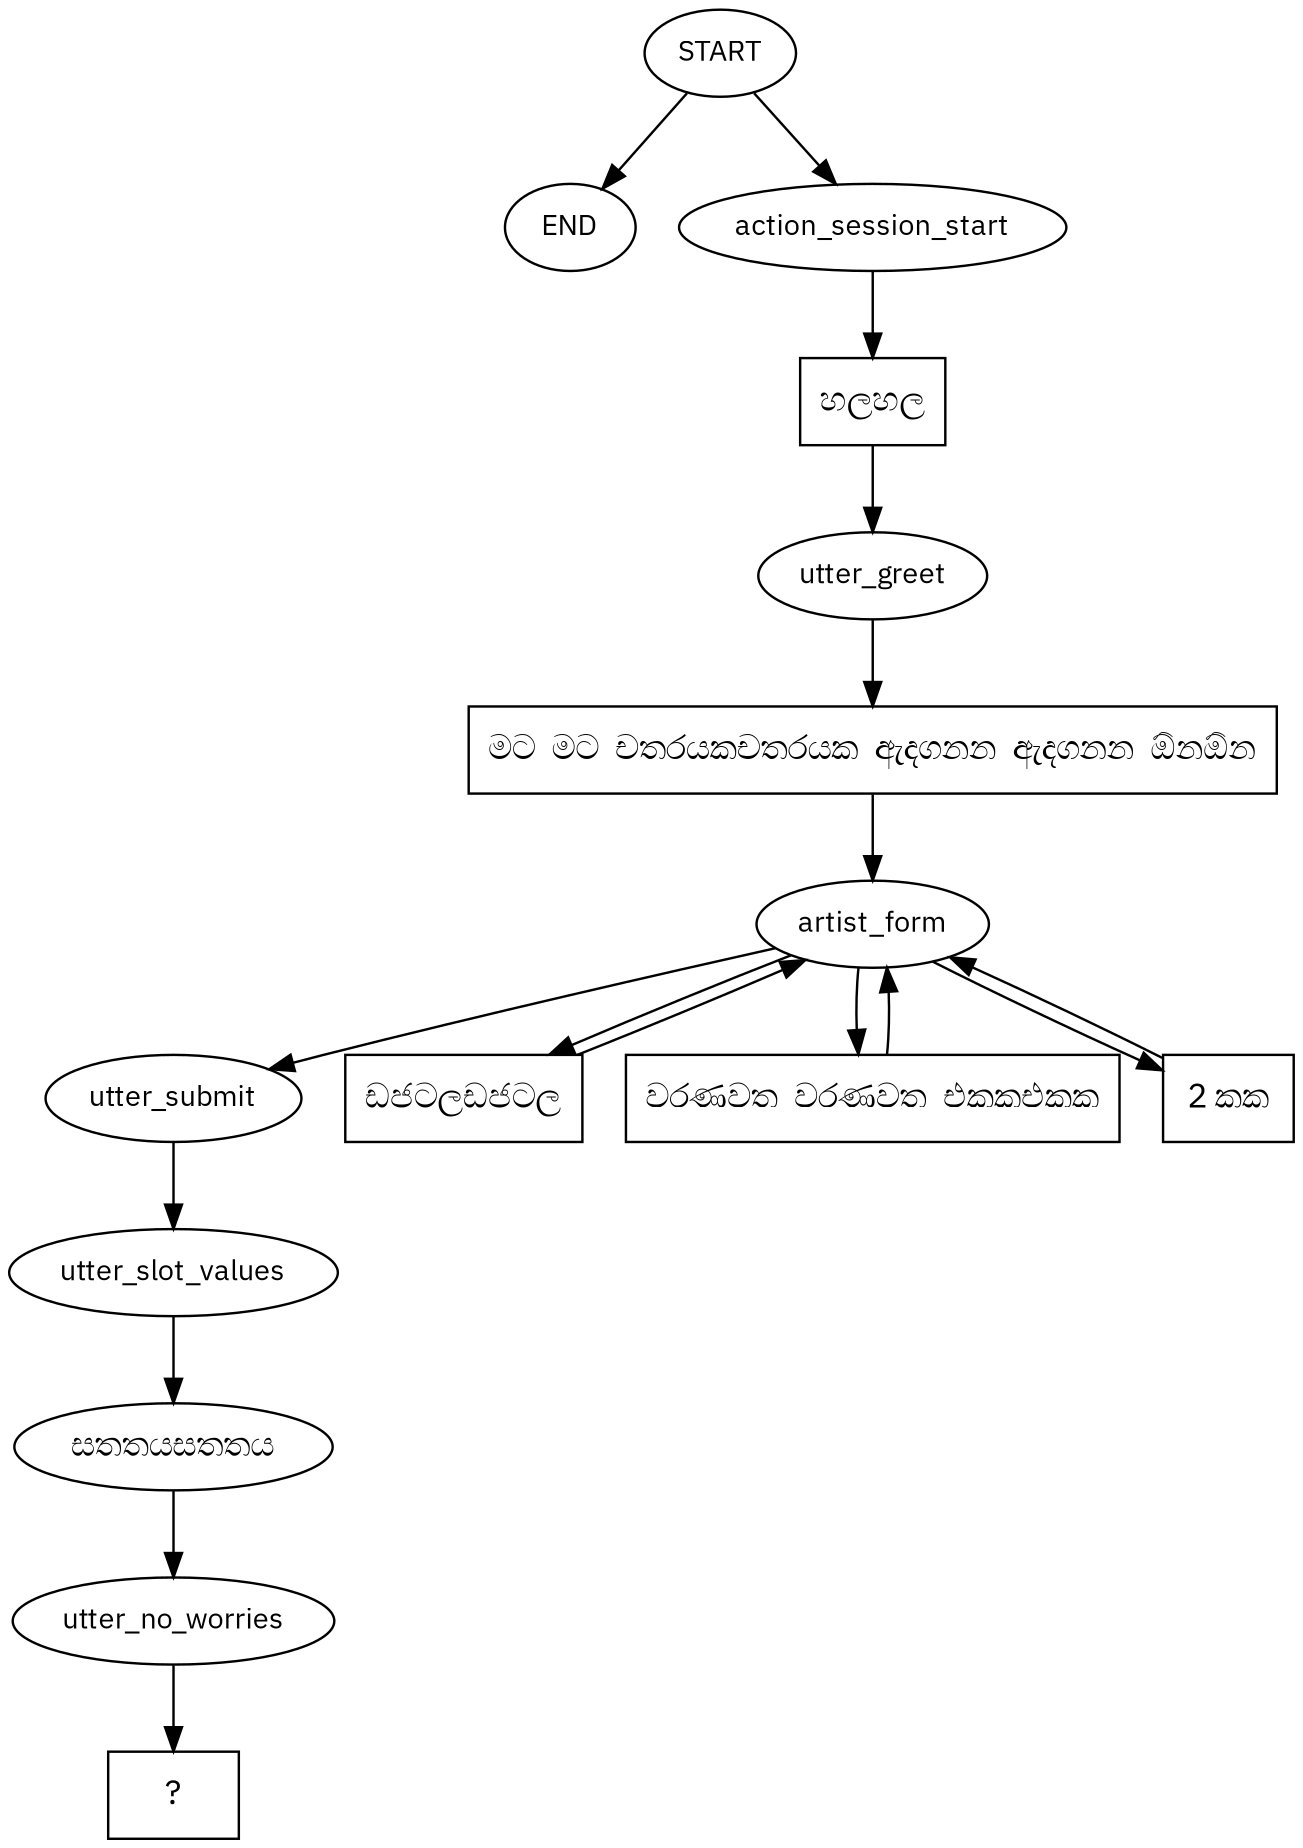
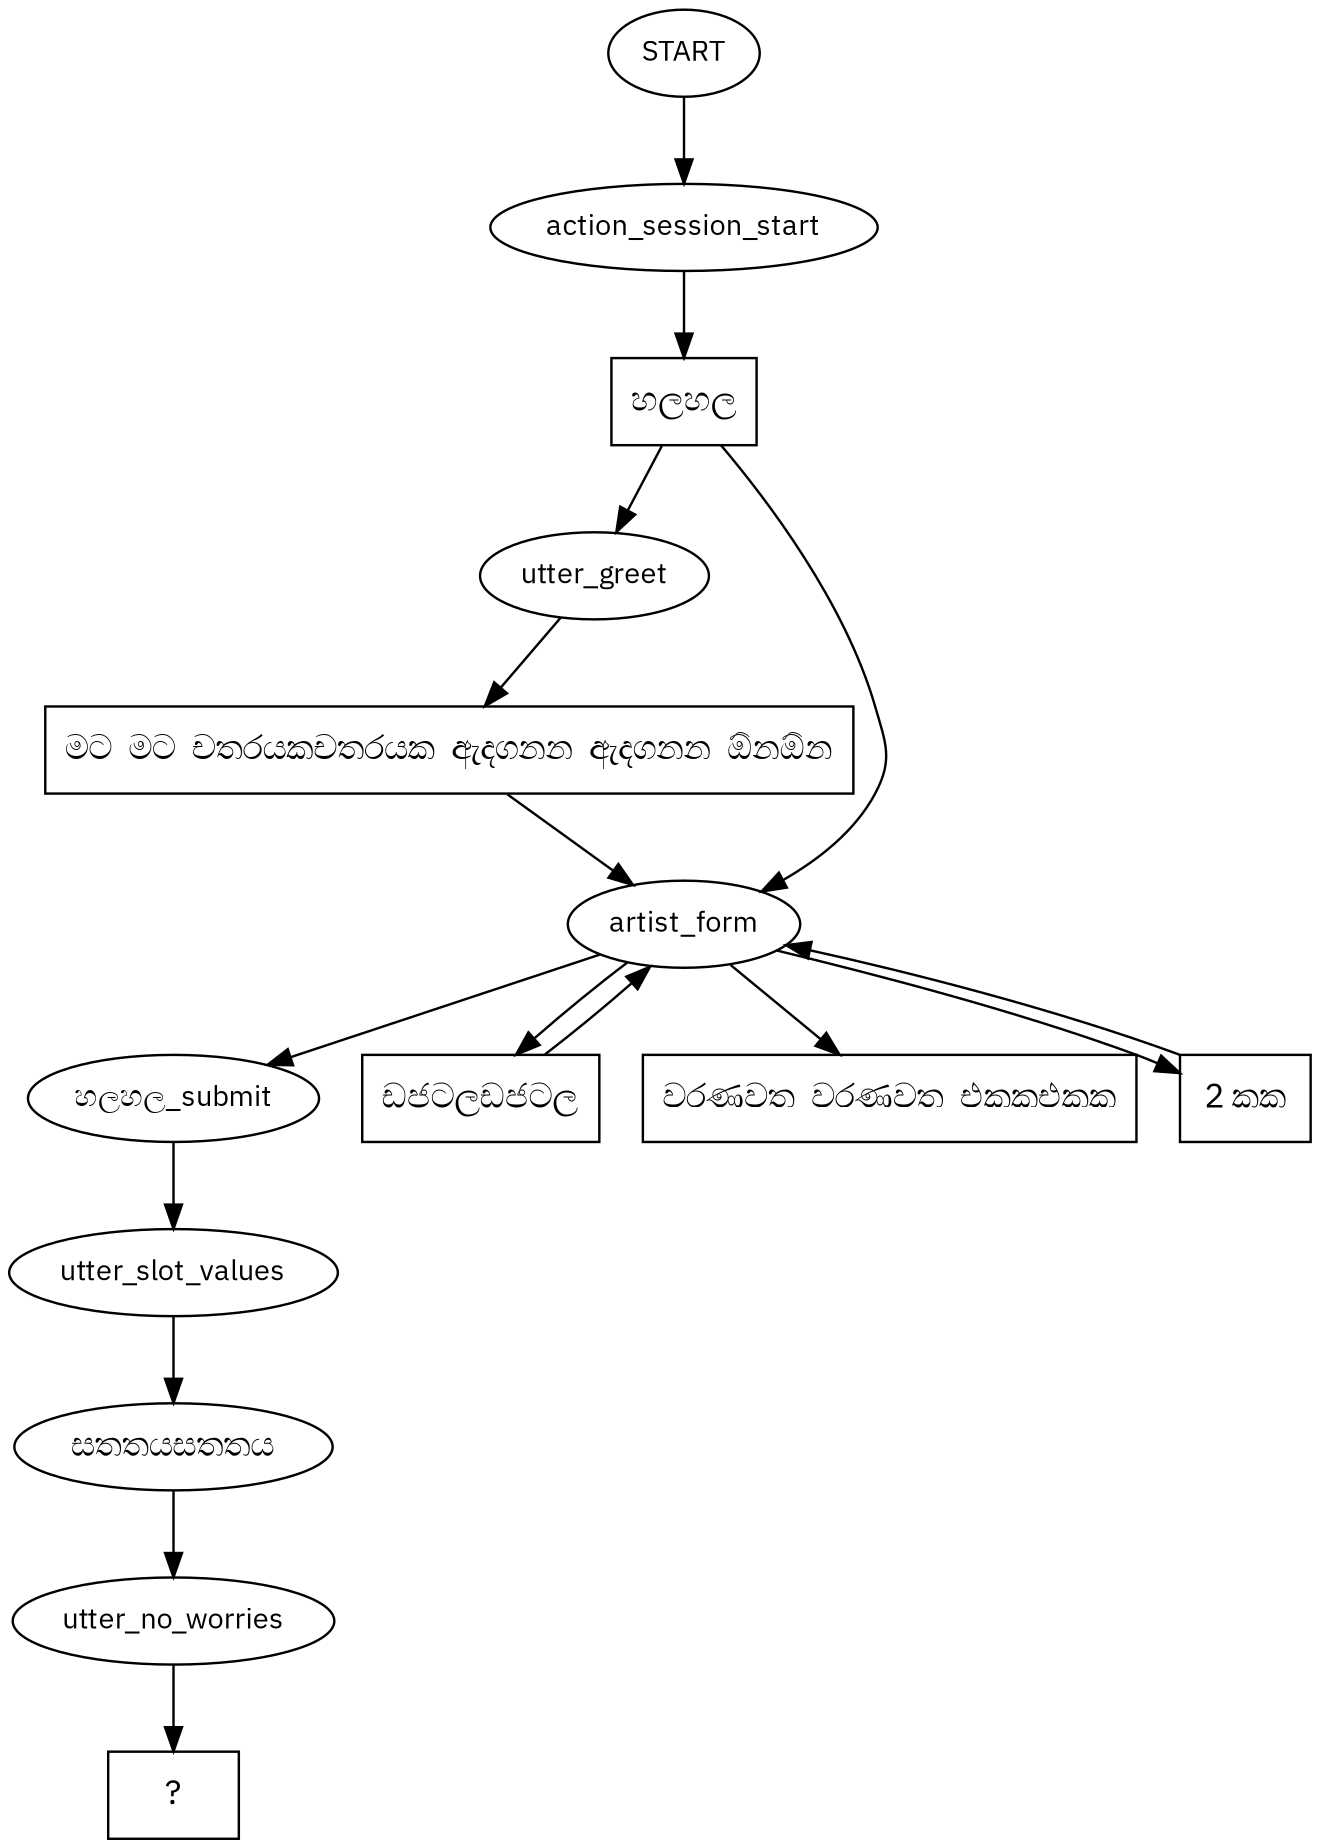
(570, 227) -> none
(889, 1023) -> (861, 665)
(174, 1098) -> (174, 1098)
